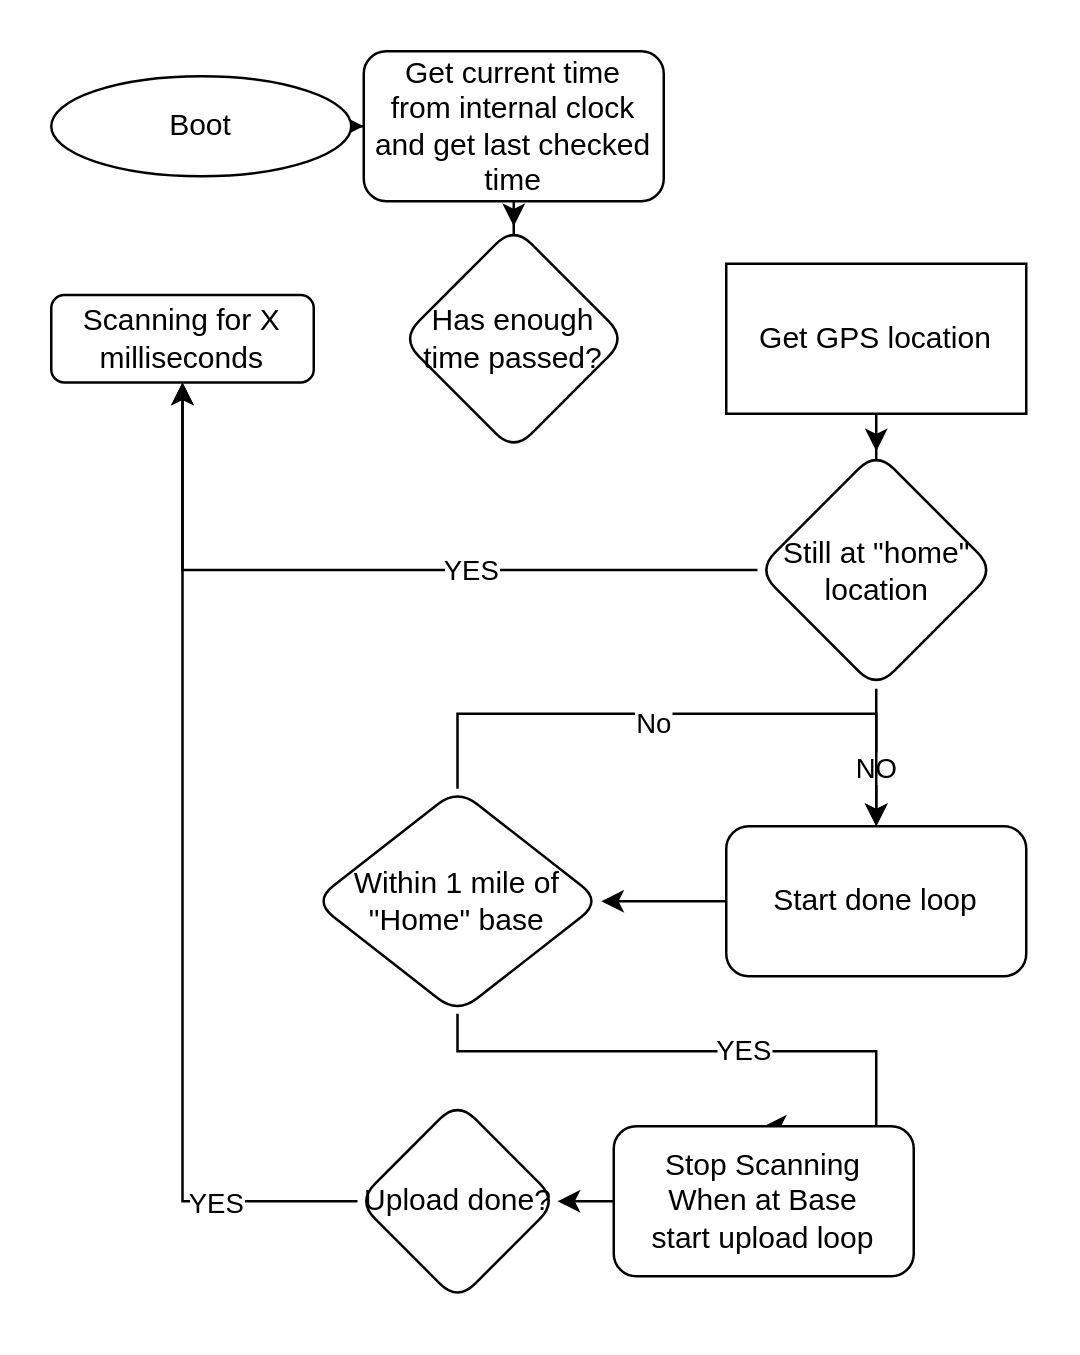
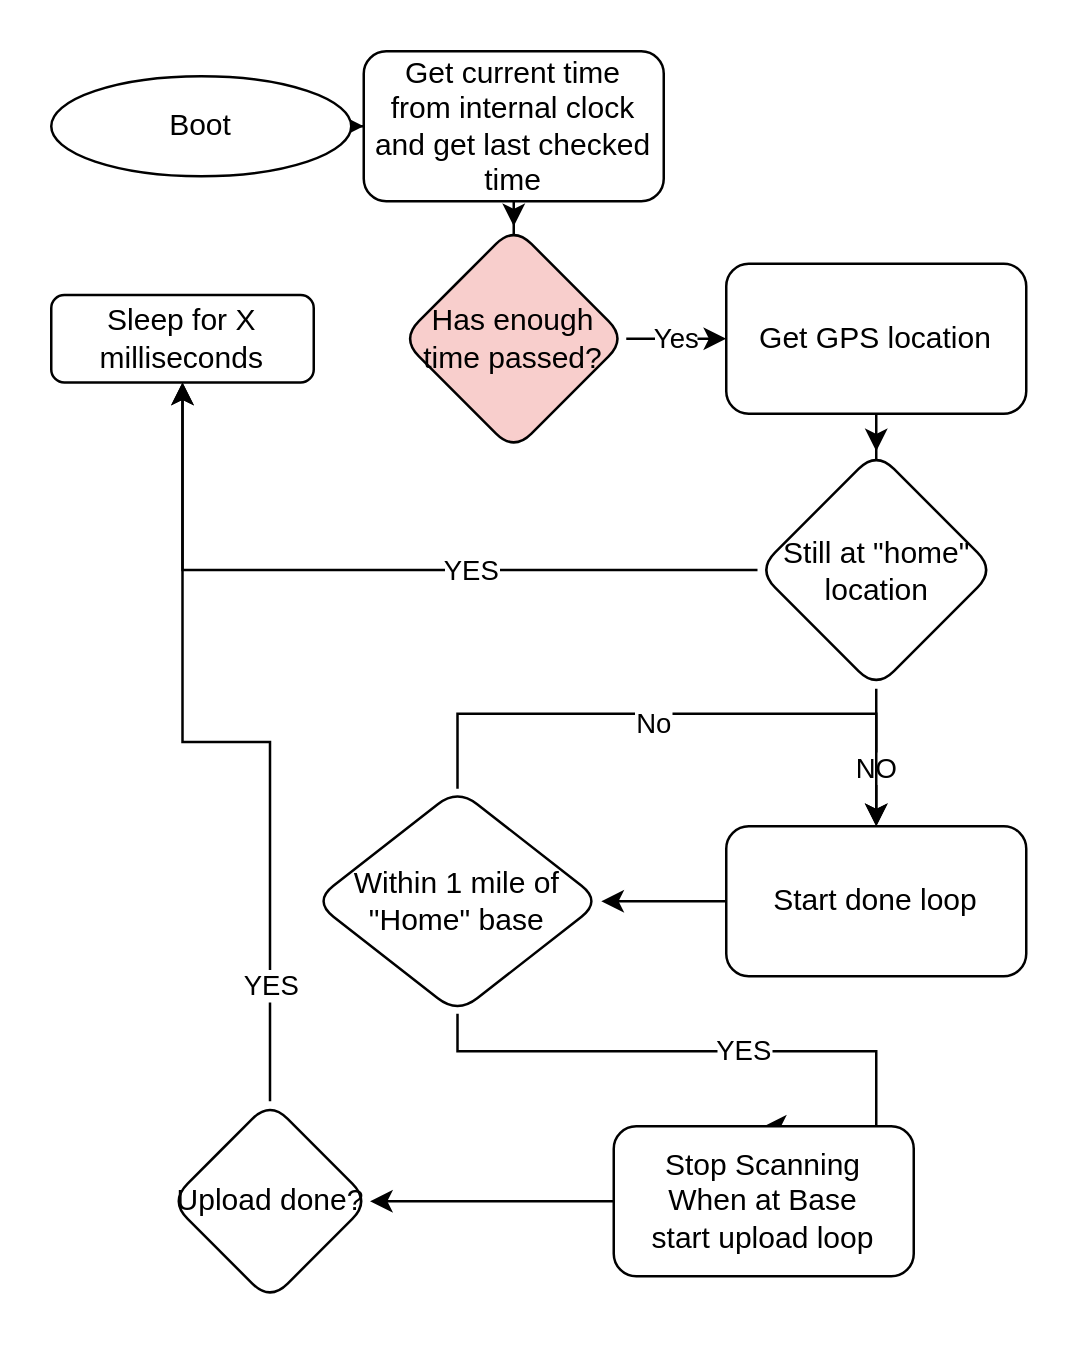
(183, 339) -> (183, 339)
(514, 339) -> (514, 339)
none -> (667, 339)
(876, 339) -> (876, 339)
(458, 1201) -> (270, 1201)
